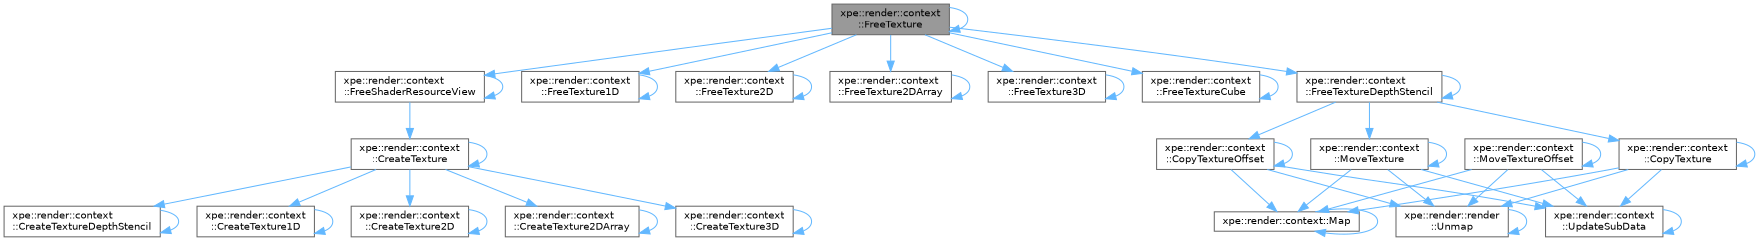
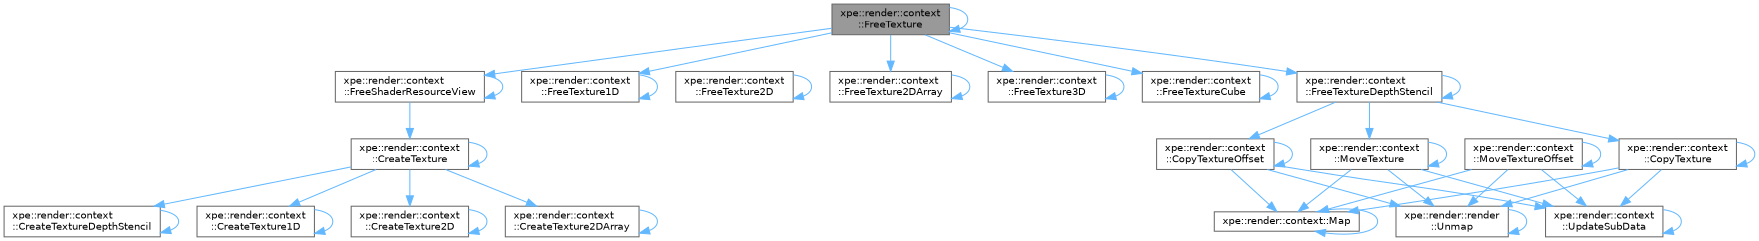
(817, 51) -> none
(734, 222) -> none
